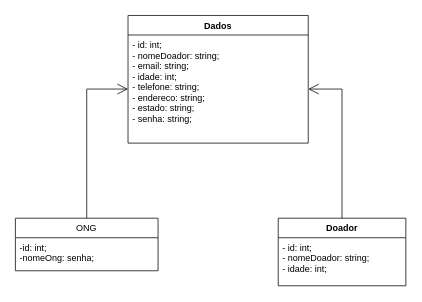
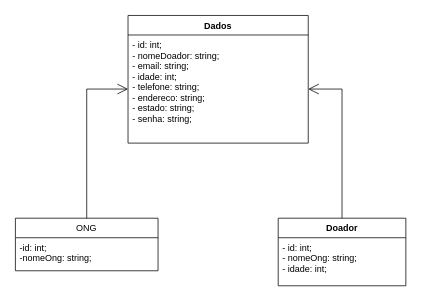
(36, 248) -> (36, 248)
(300, 248) -> (300, 248)
